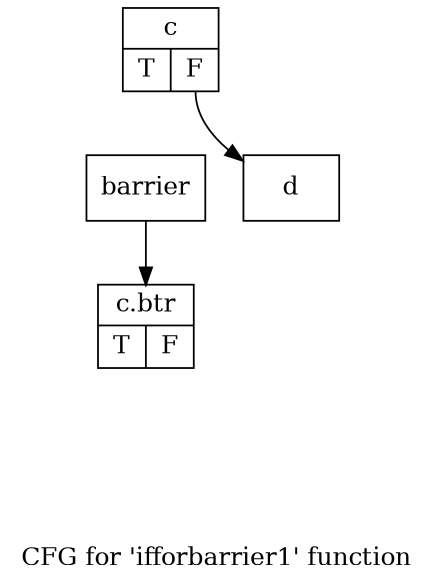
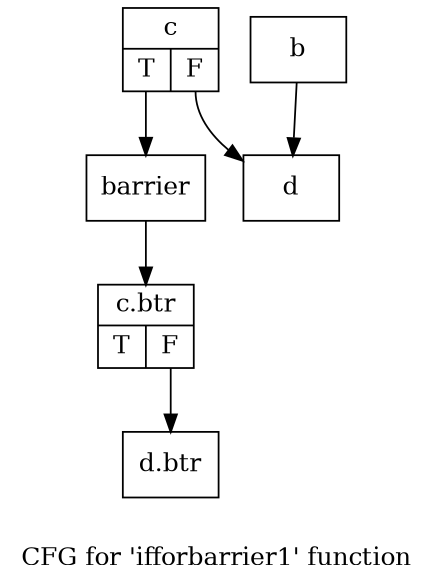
none -> (298, 50)
none -> (146, 115)
none -> (171, 465)
